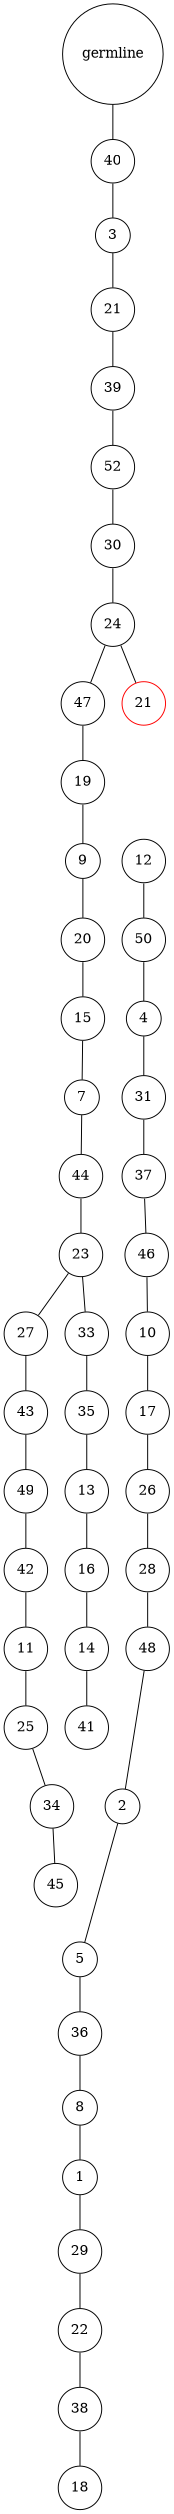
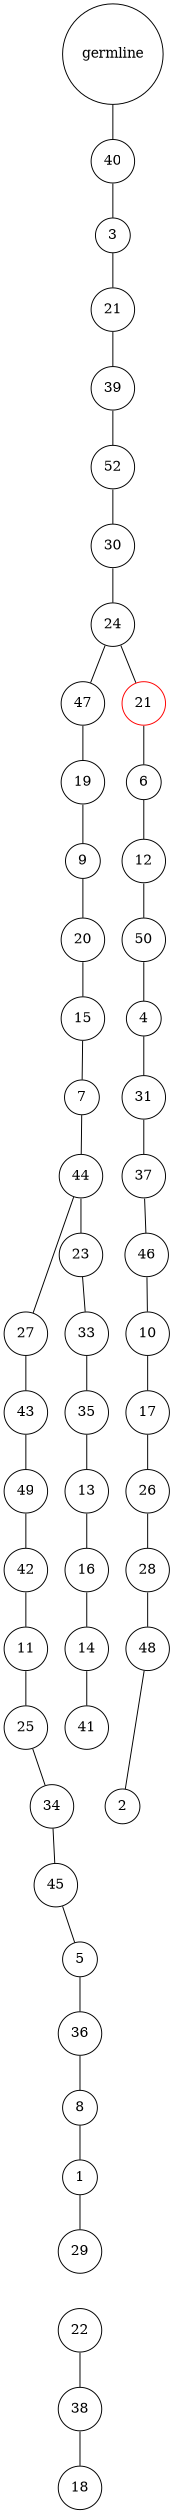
none -> (144, 782)
(53, 1294) -> (53, 1255)
(101, 1883) -> (69, 1924)
(80, 2291) -> none
